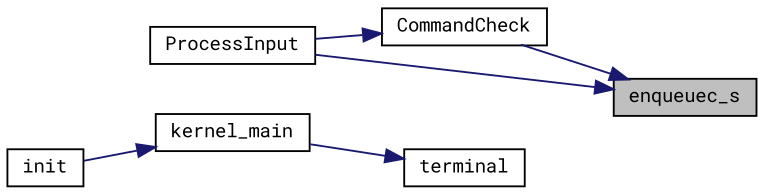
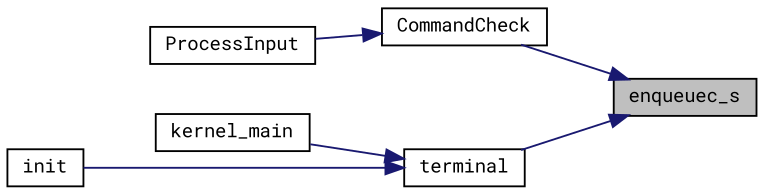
(455, 71) -> (566, 135)
(110, 156) -> (234, 168)
